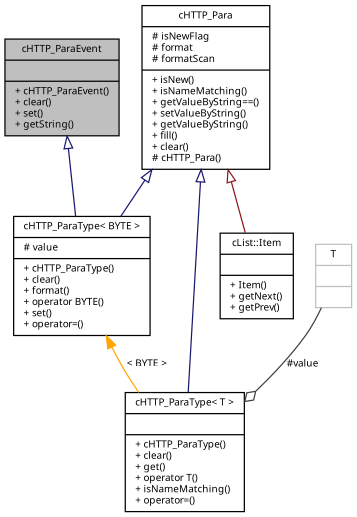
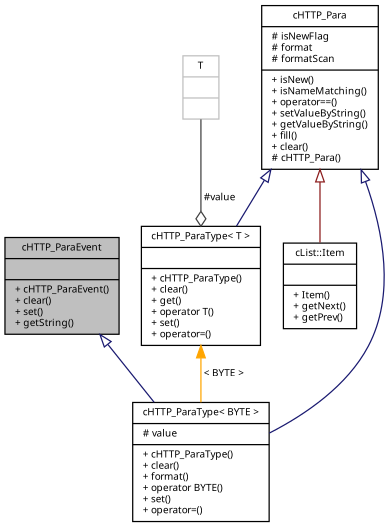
(206, 102) -> (304, 102)
(124, 370) -> (201, 380)
(183, 489) -> (166, 323)
